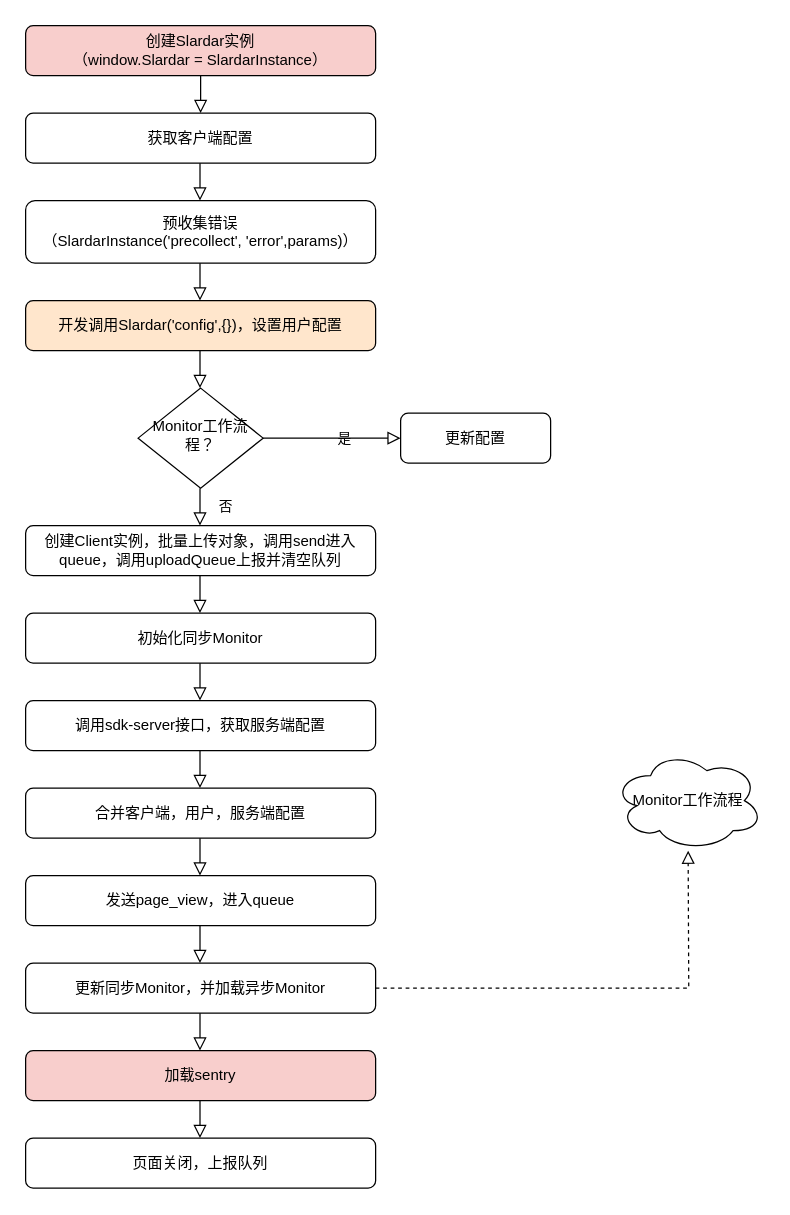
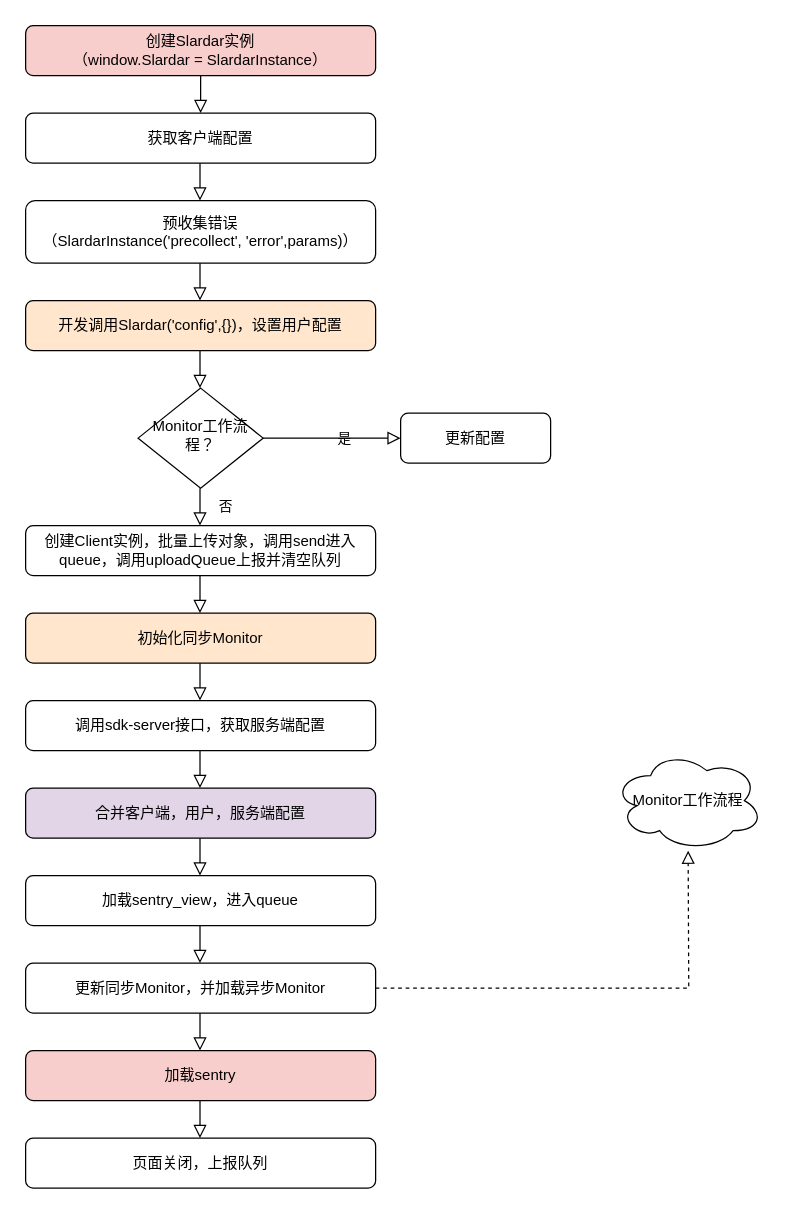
(201, 638) -> (201, 638)
(201, 813) -> (201, 813)
(201, 901) -> (201, 901)
